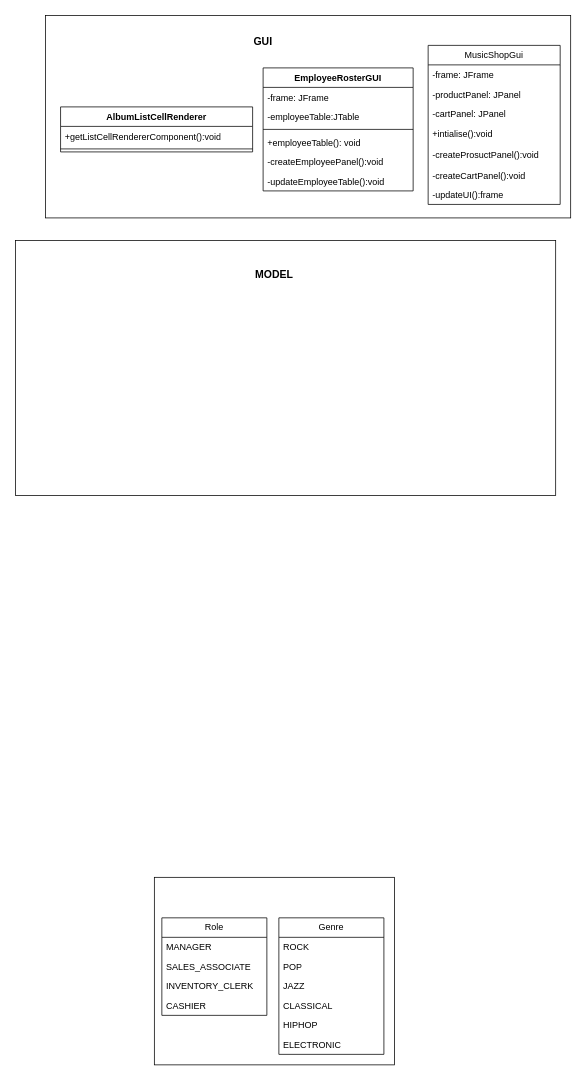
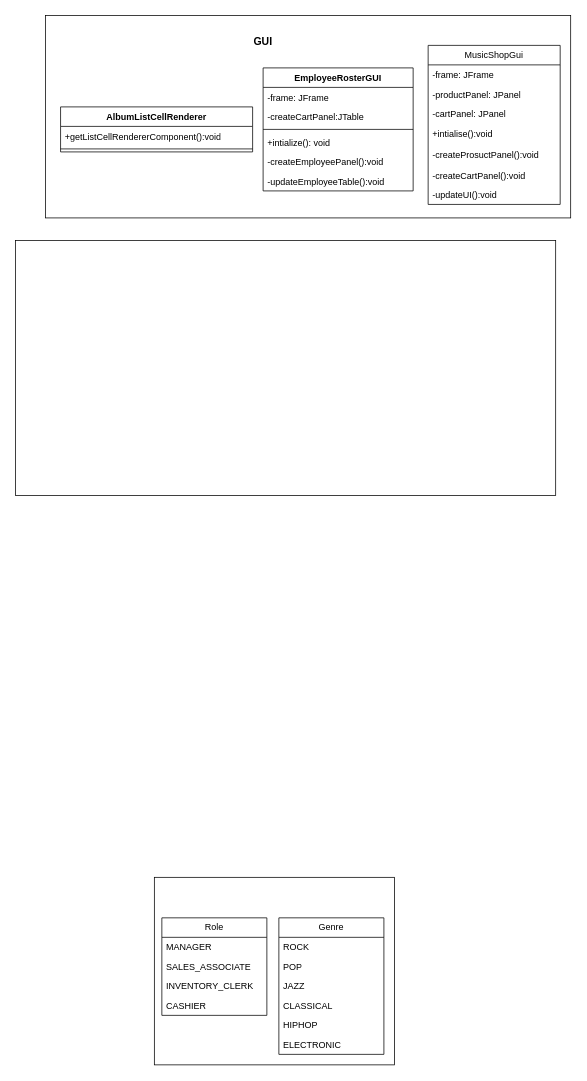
(316, 118) -> (322, 118)
(317, 143) -> (305, 143)
(474, 196) -> (470, 196)
(274, 274) -> none
